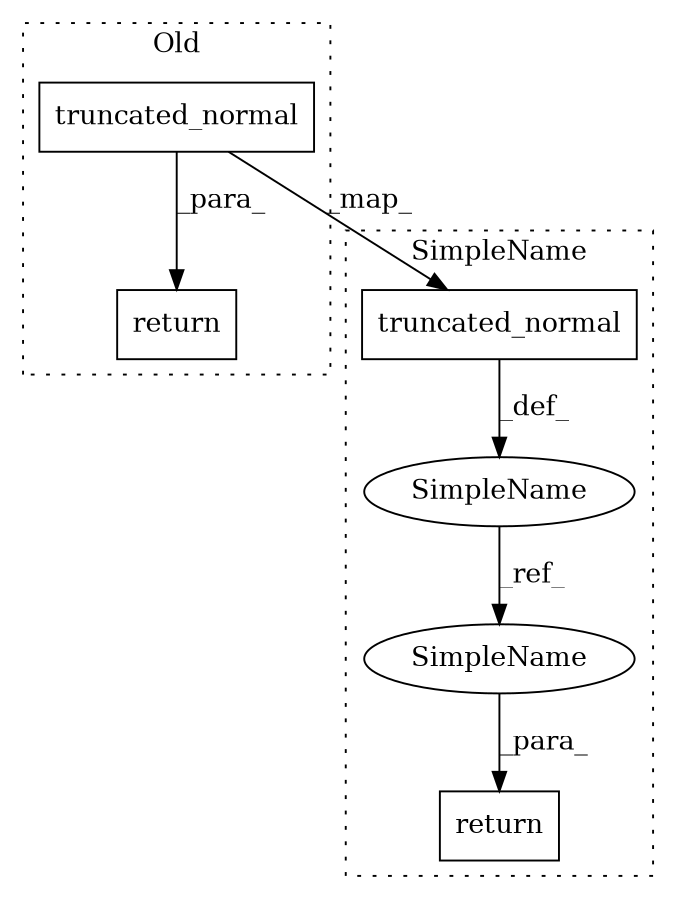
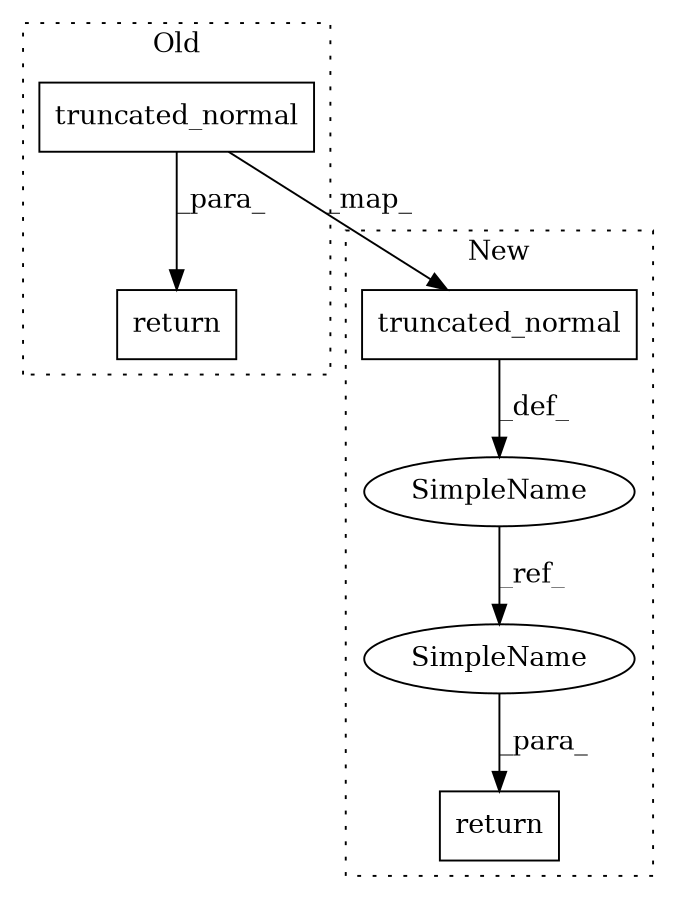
(499, 253) -> (499, 253)
